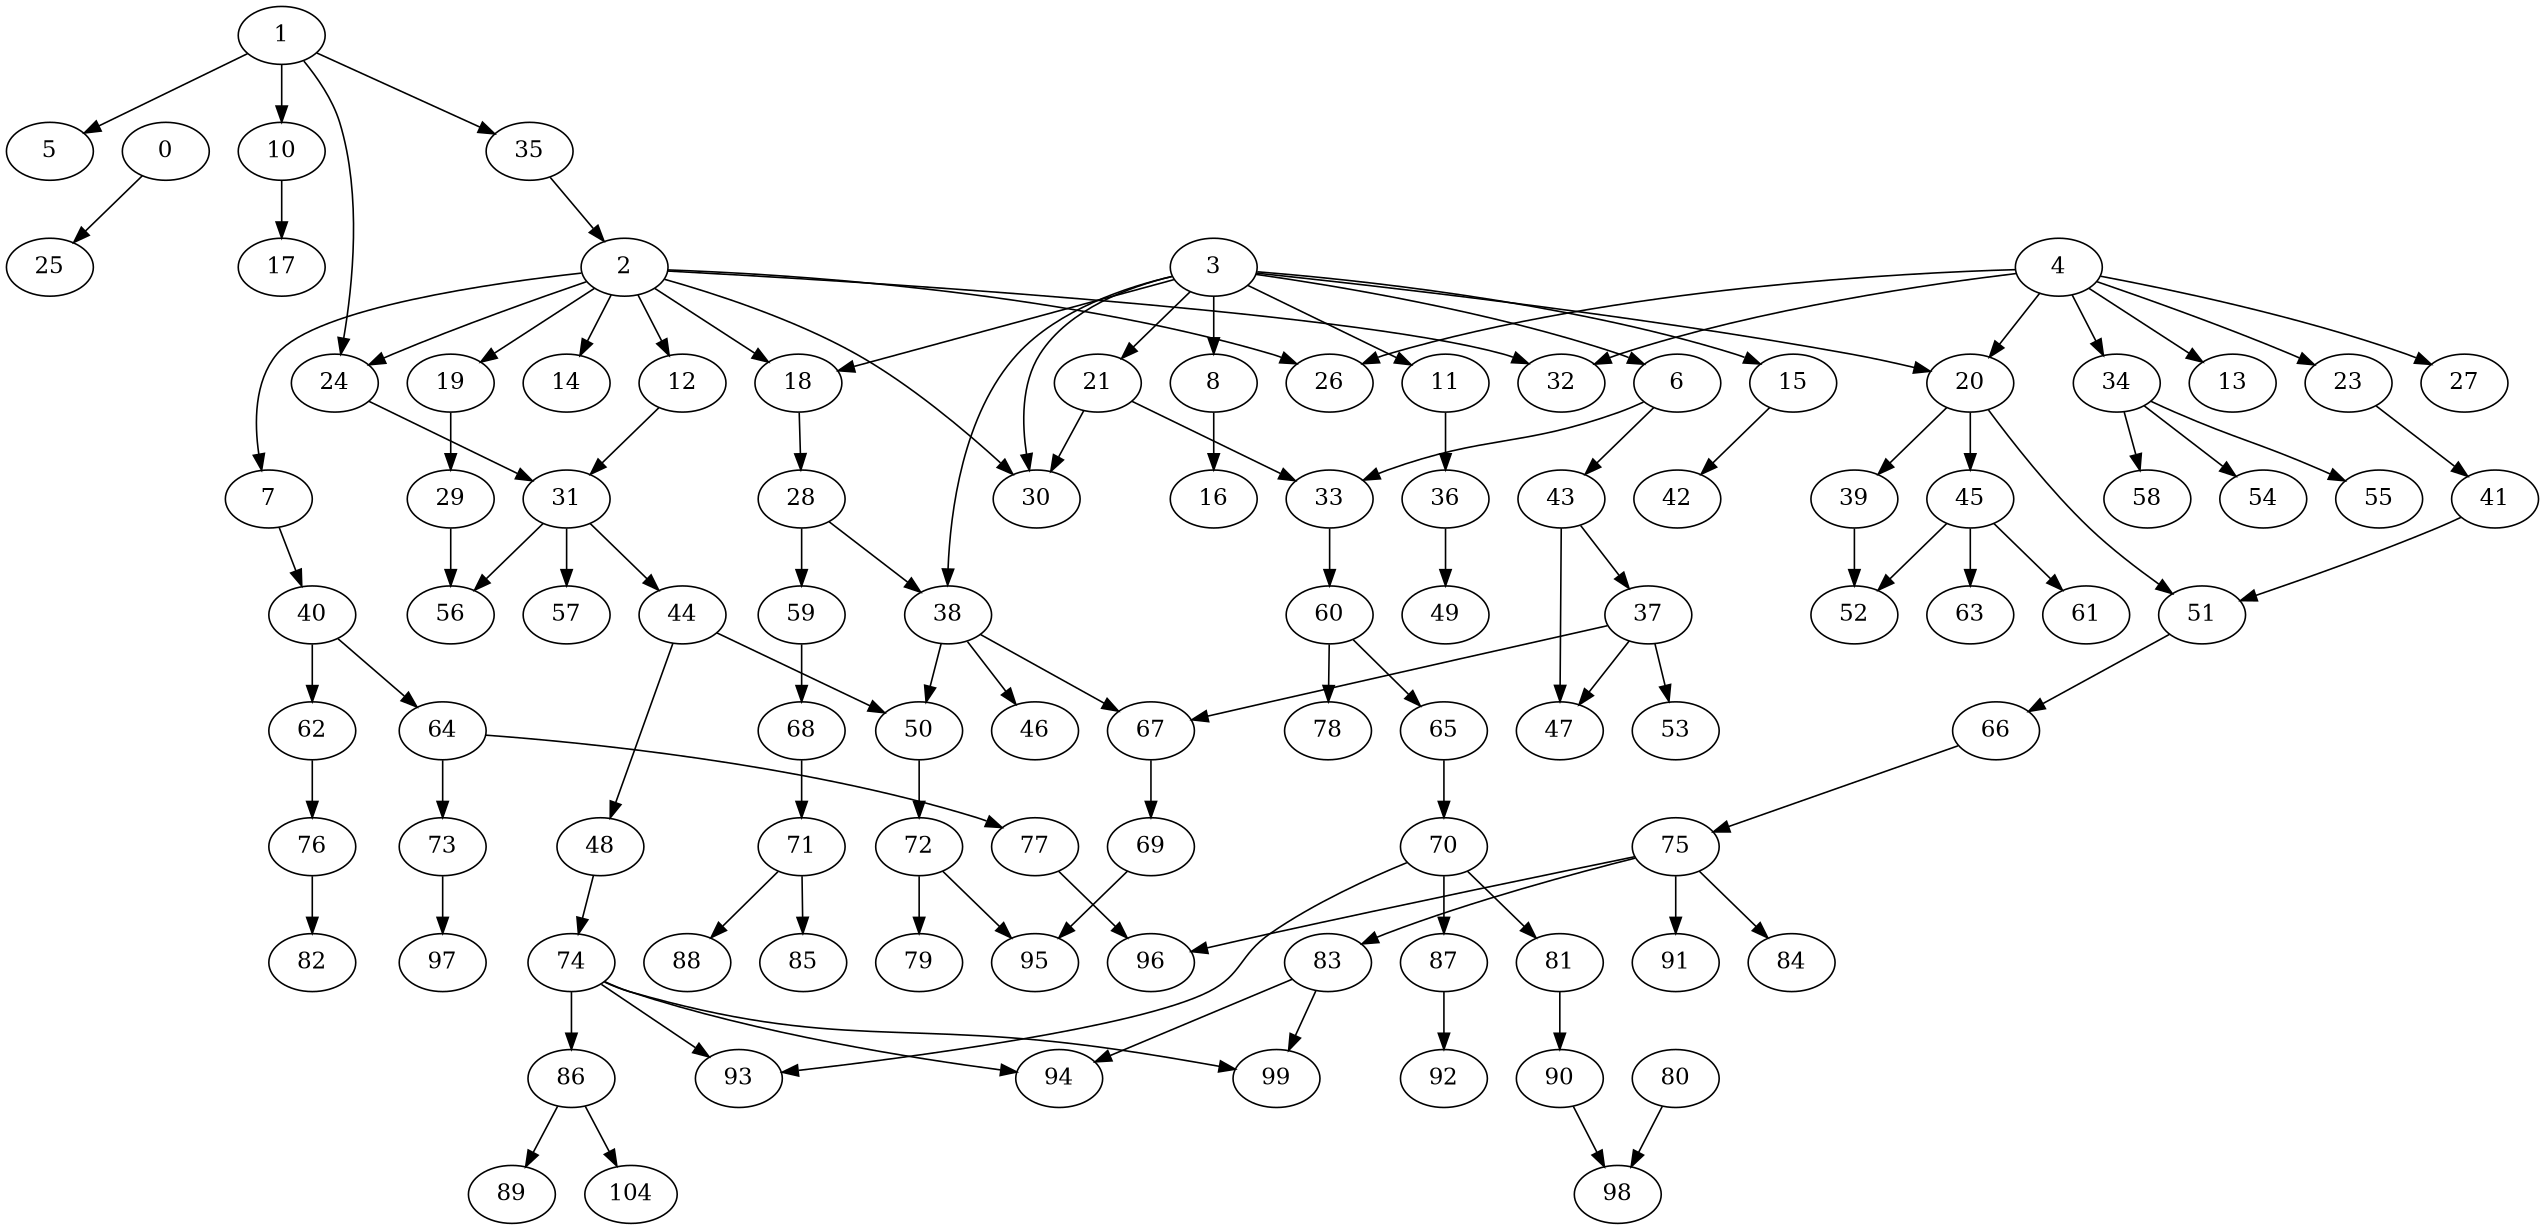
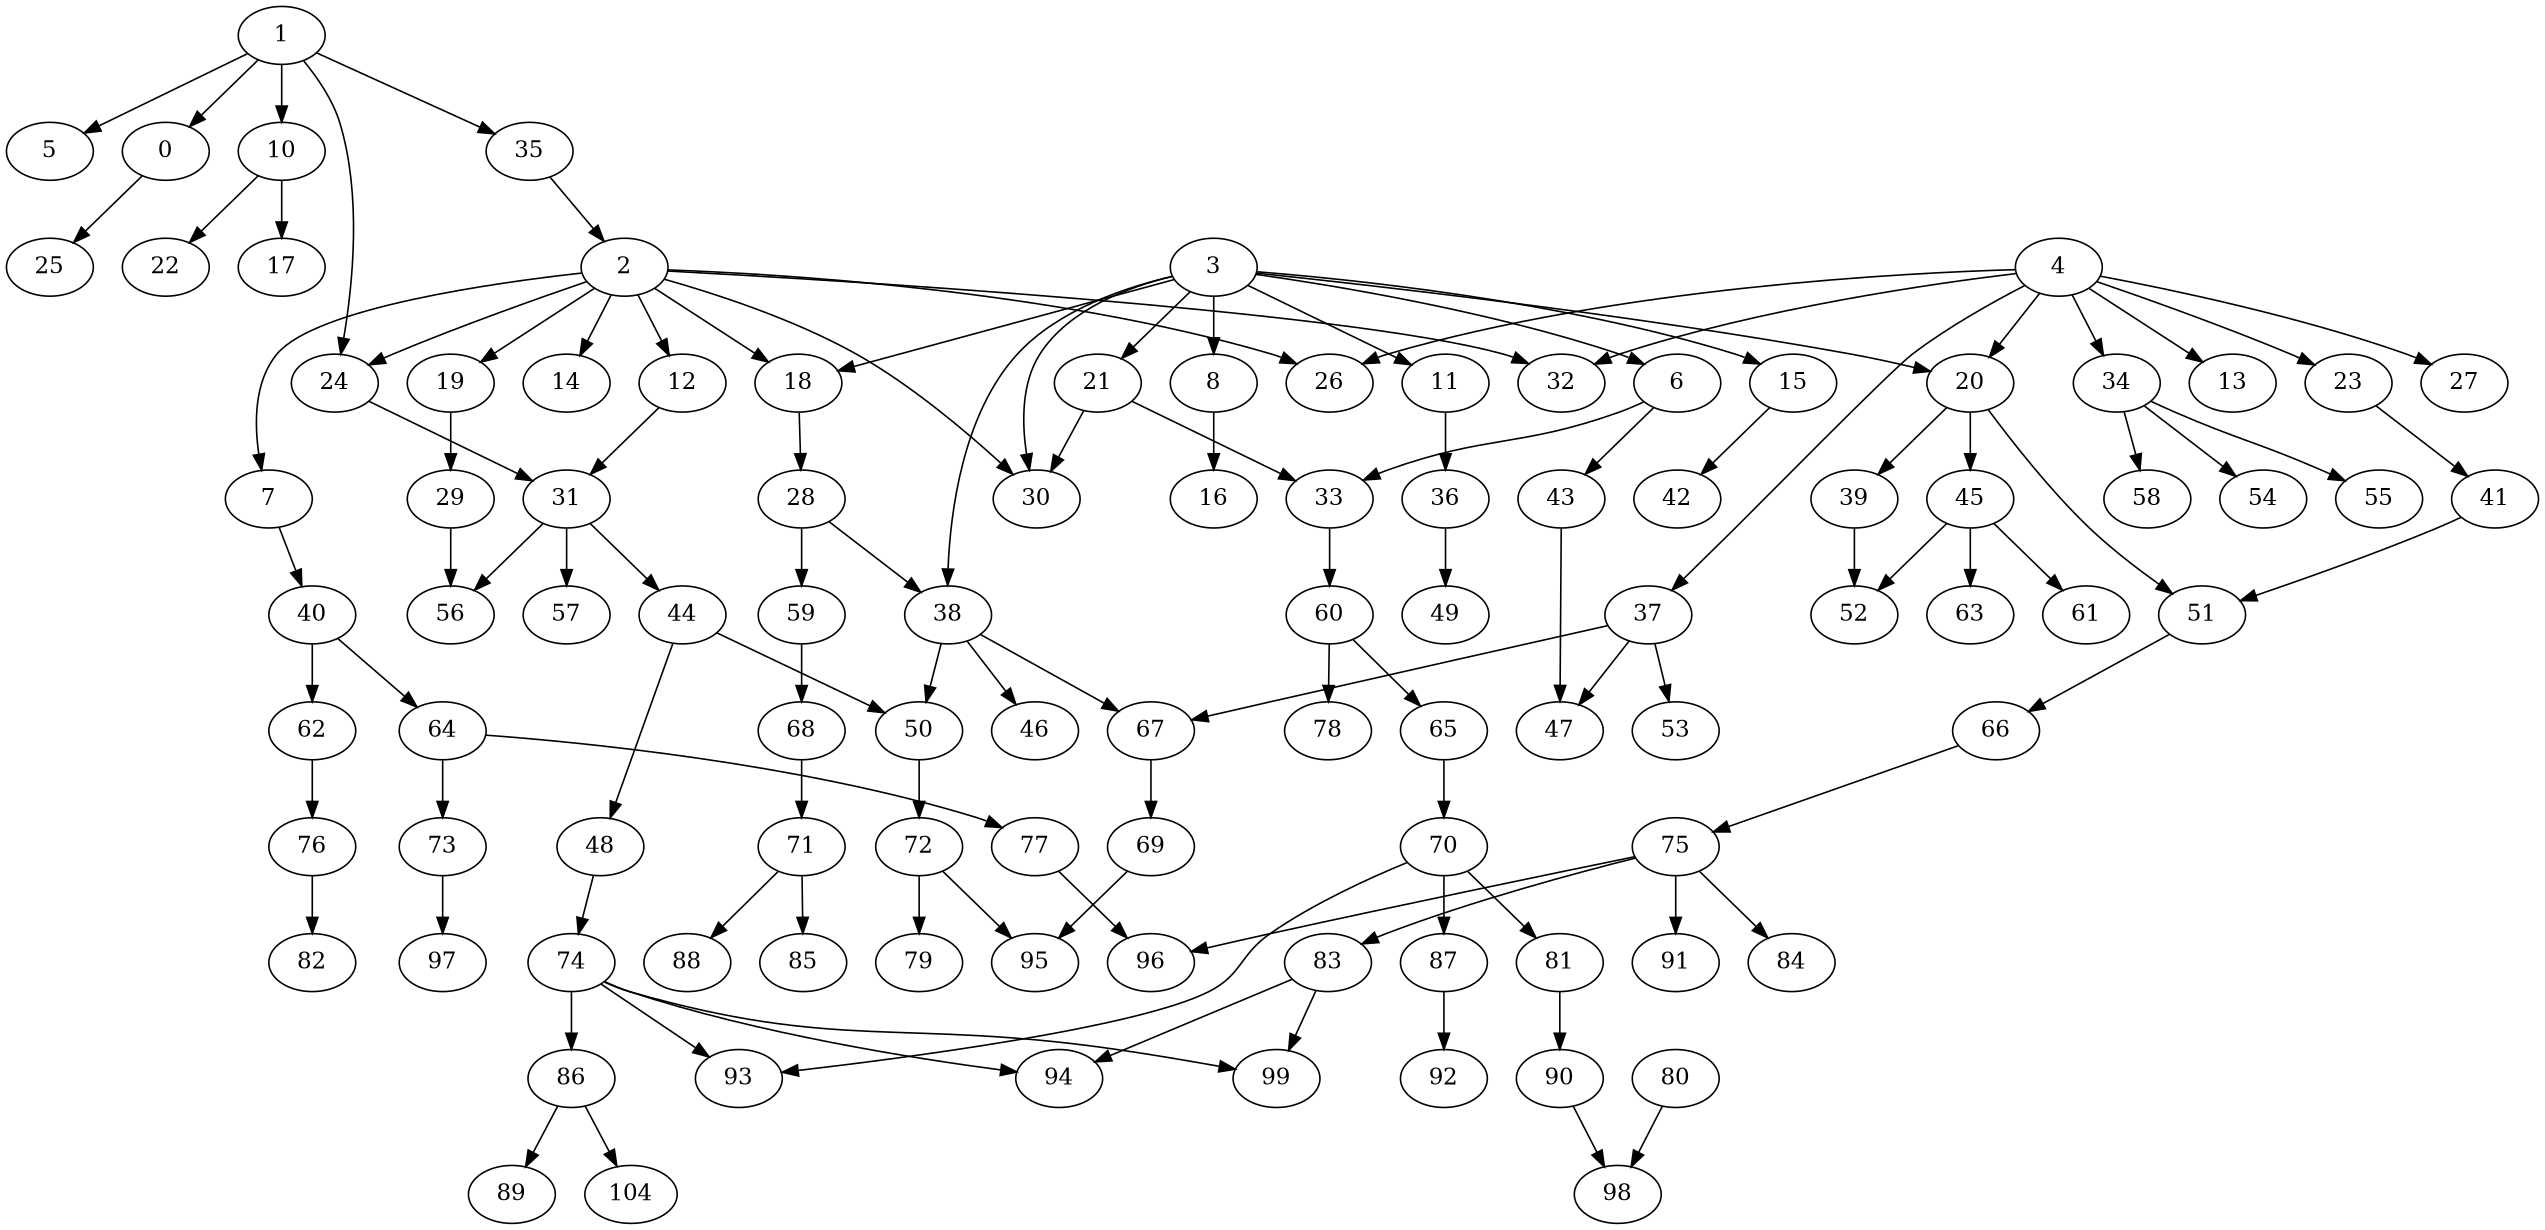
none -> (230, 88)
none -> (166, 267)
(1600, 550) -> (1844, 419)
